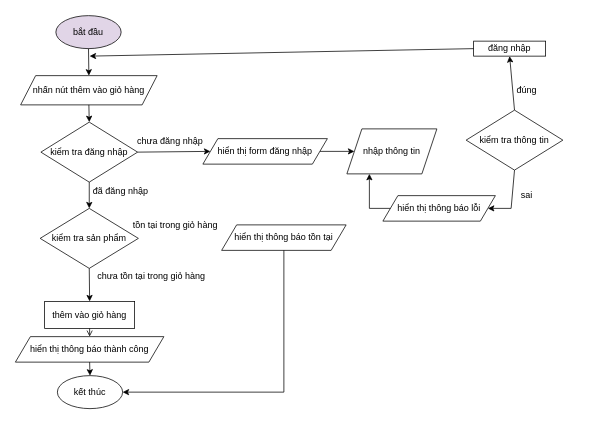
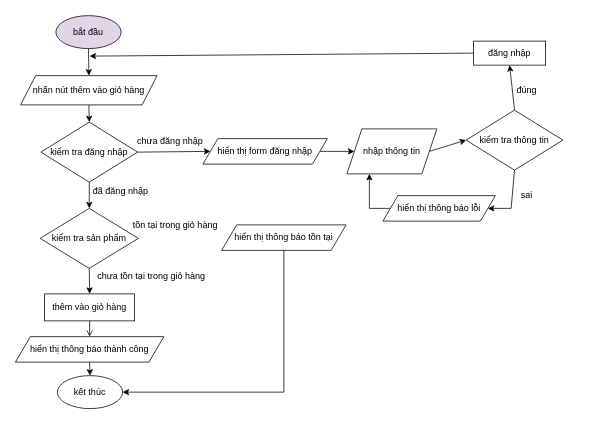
(510, 48) -> (510, 53)
none -> (445, 146)
(90, 315) -> (90, 307)
